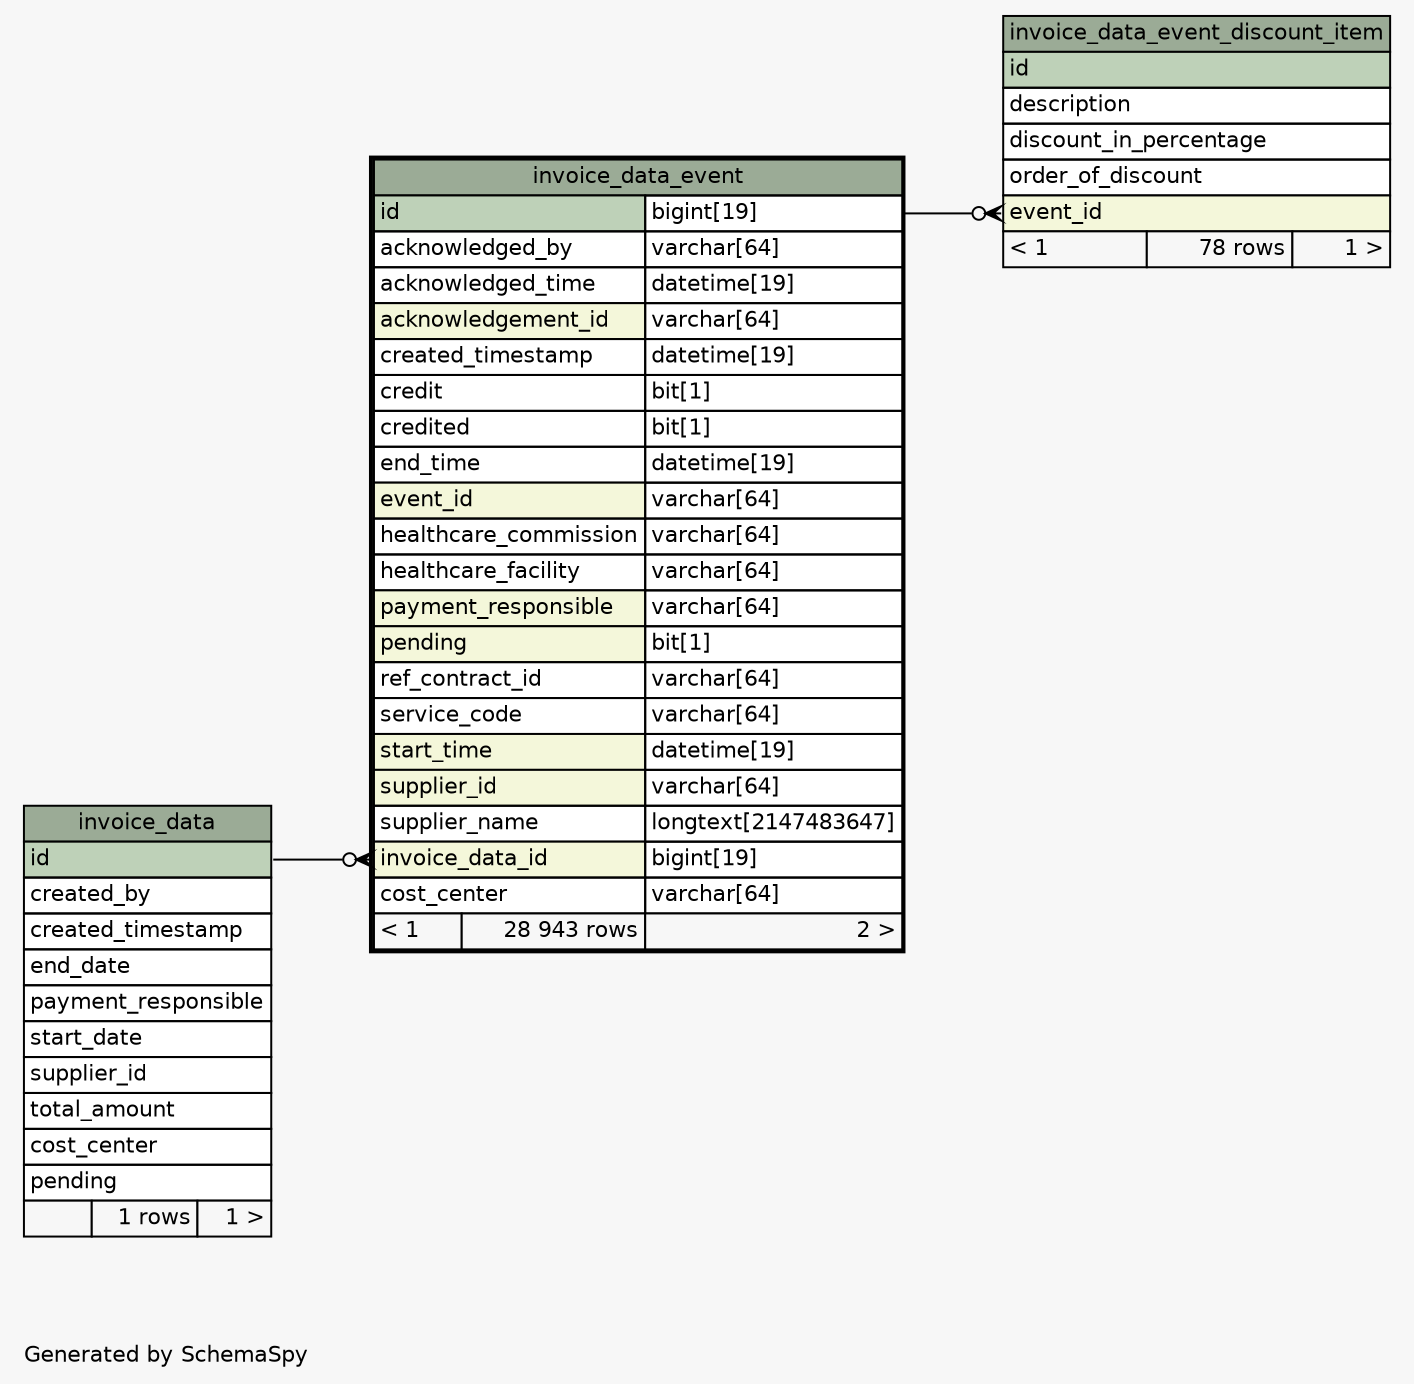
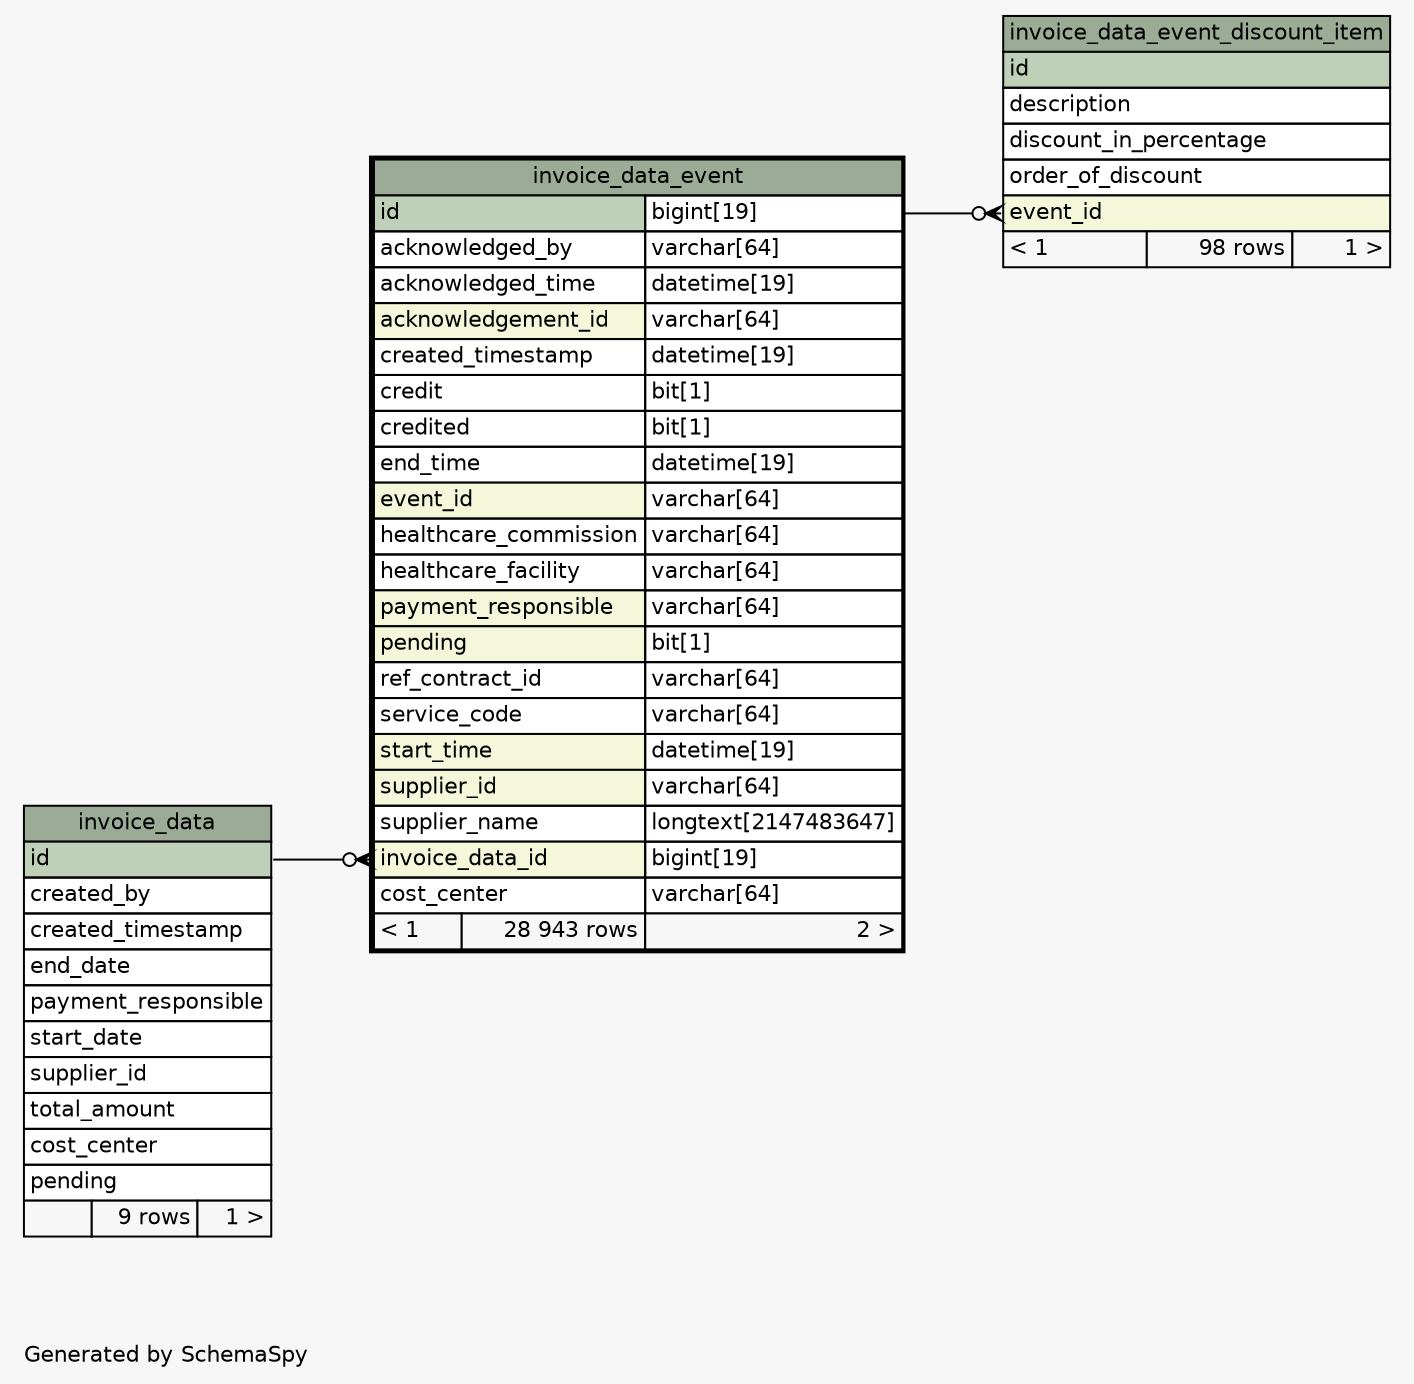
(1243, 248) -> (1243, 248)
(155, 1218) -> (155, 1218)
